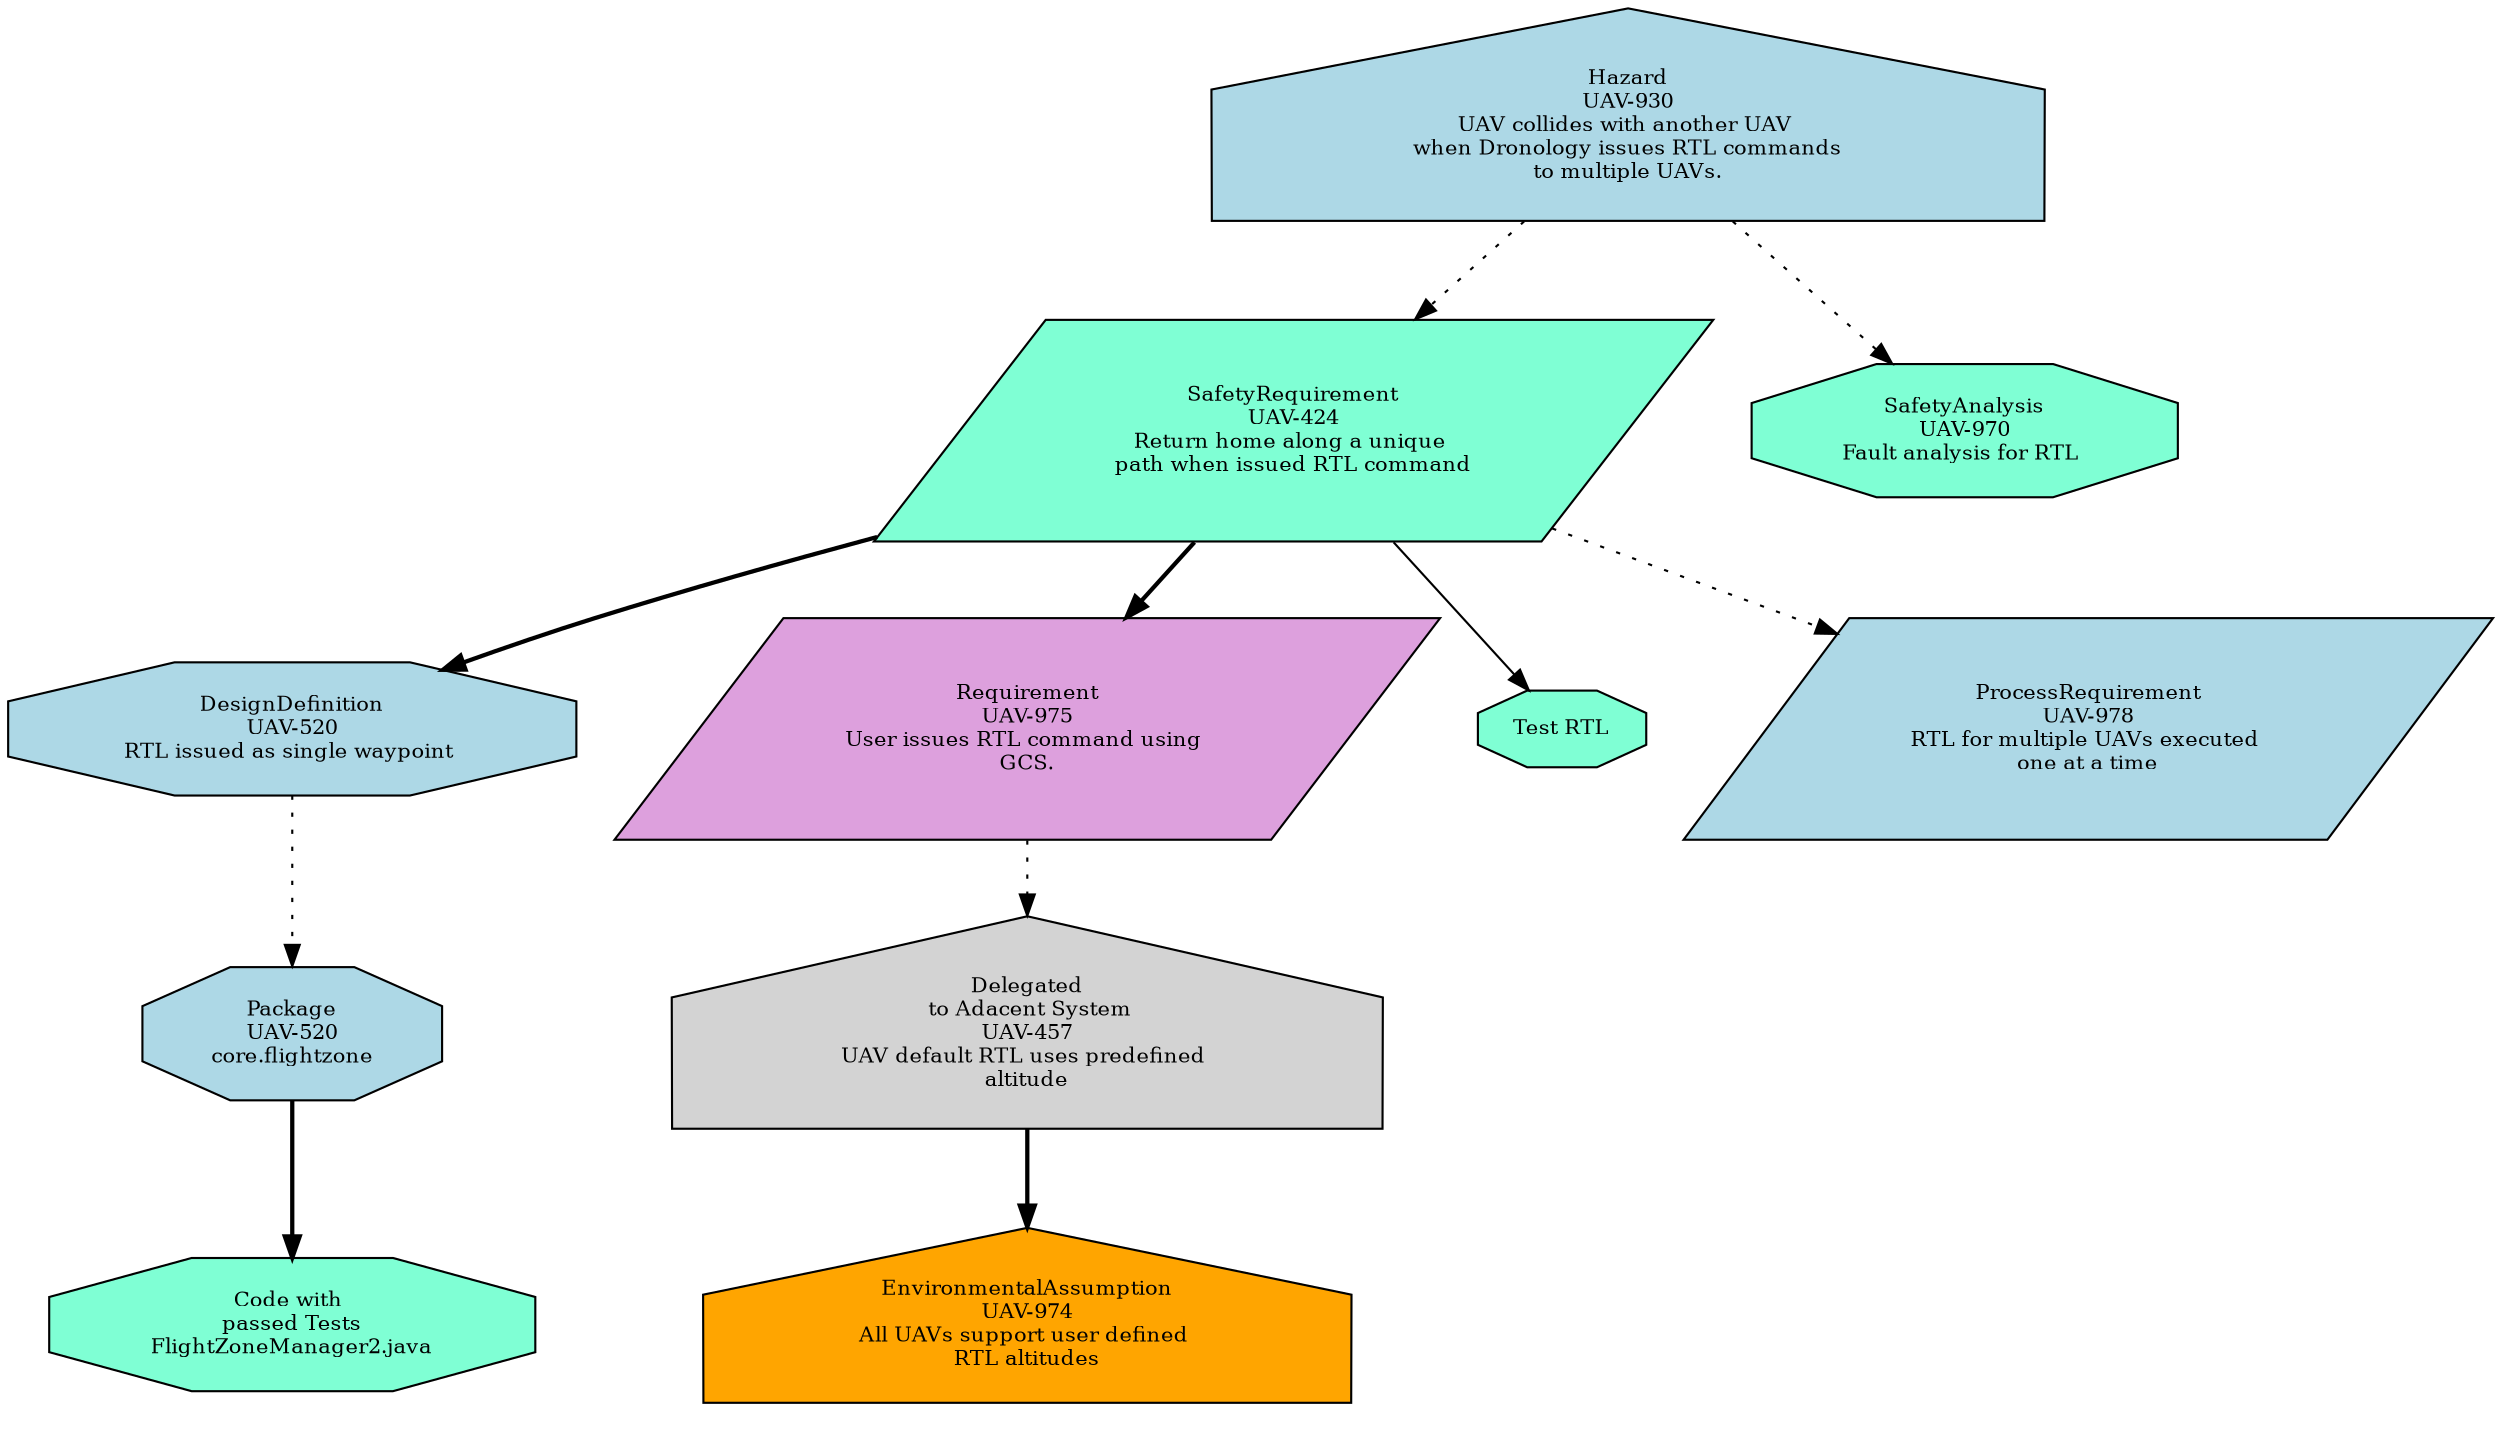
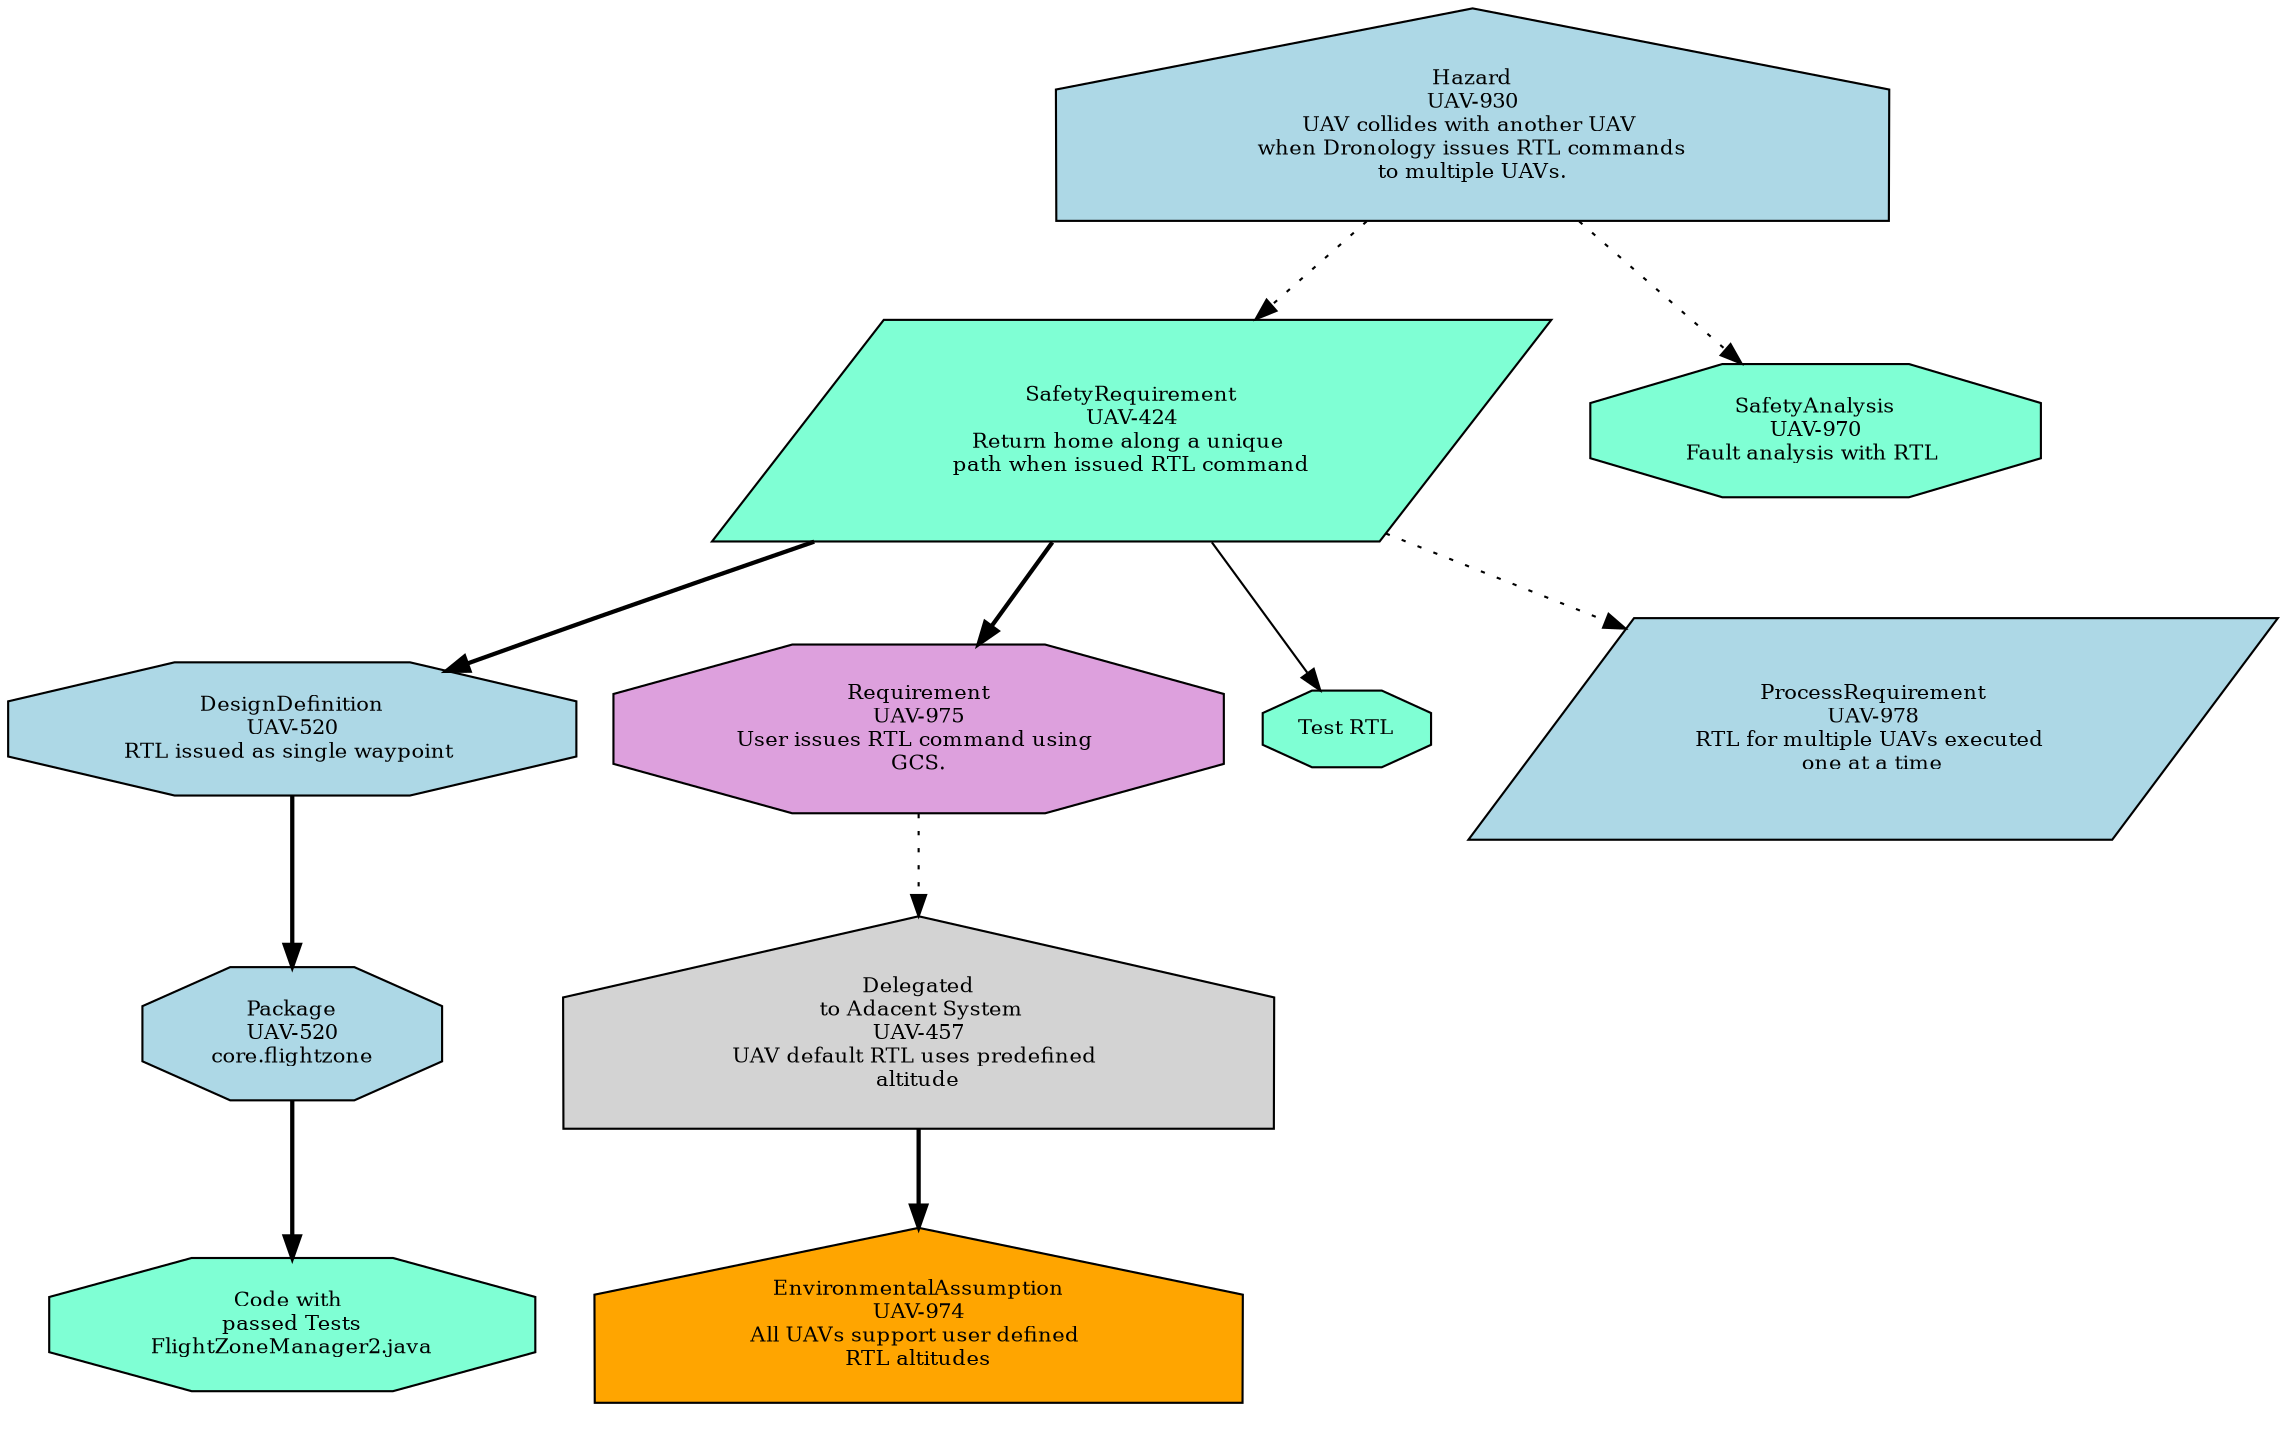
(1965, 431) -> (1816, 431)
(1027, 729) -> (919, 729)
(292, 870) -> (292, 870)
